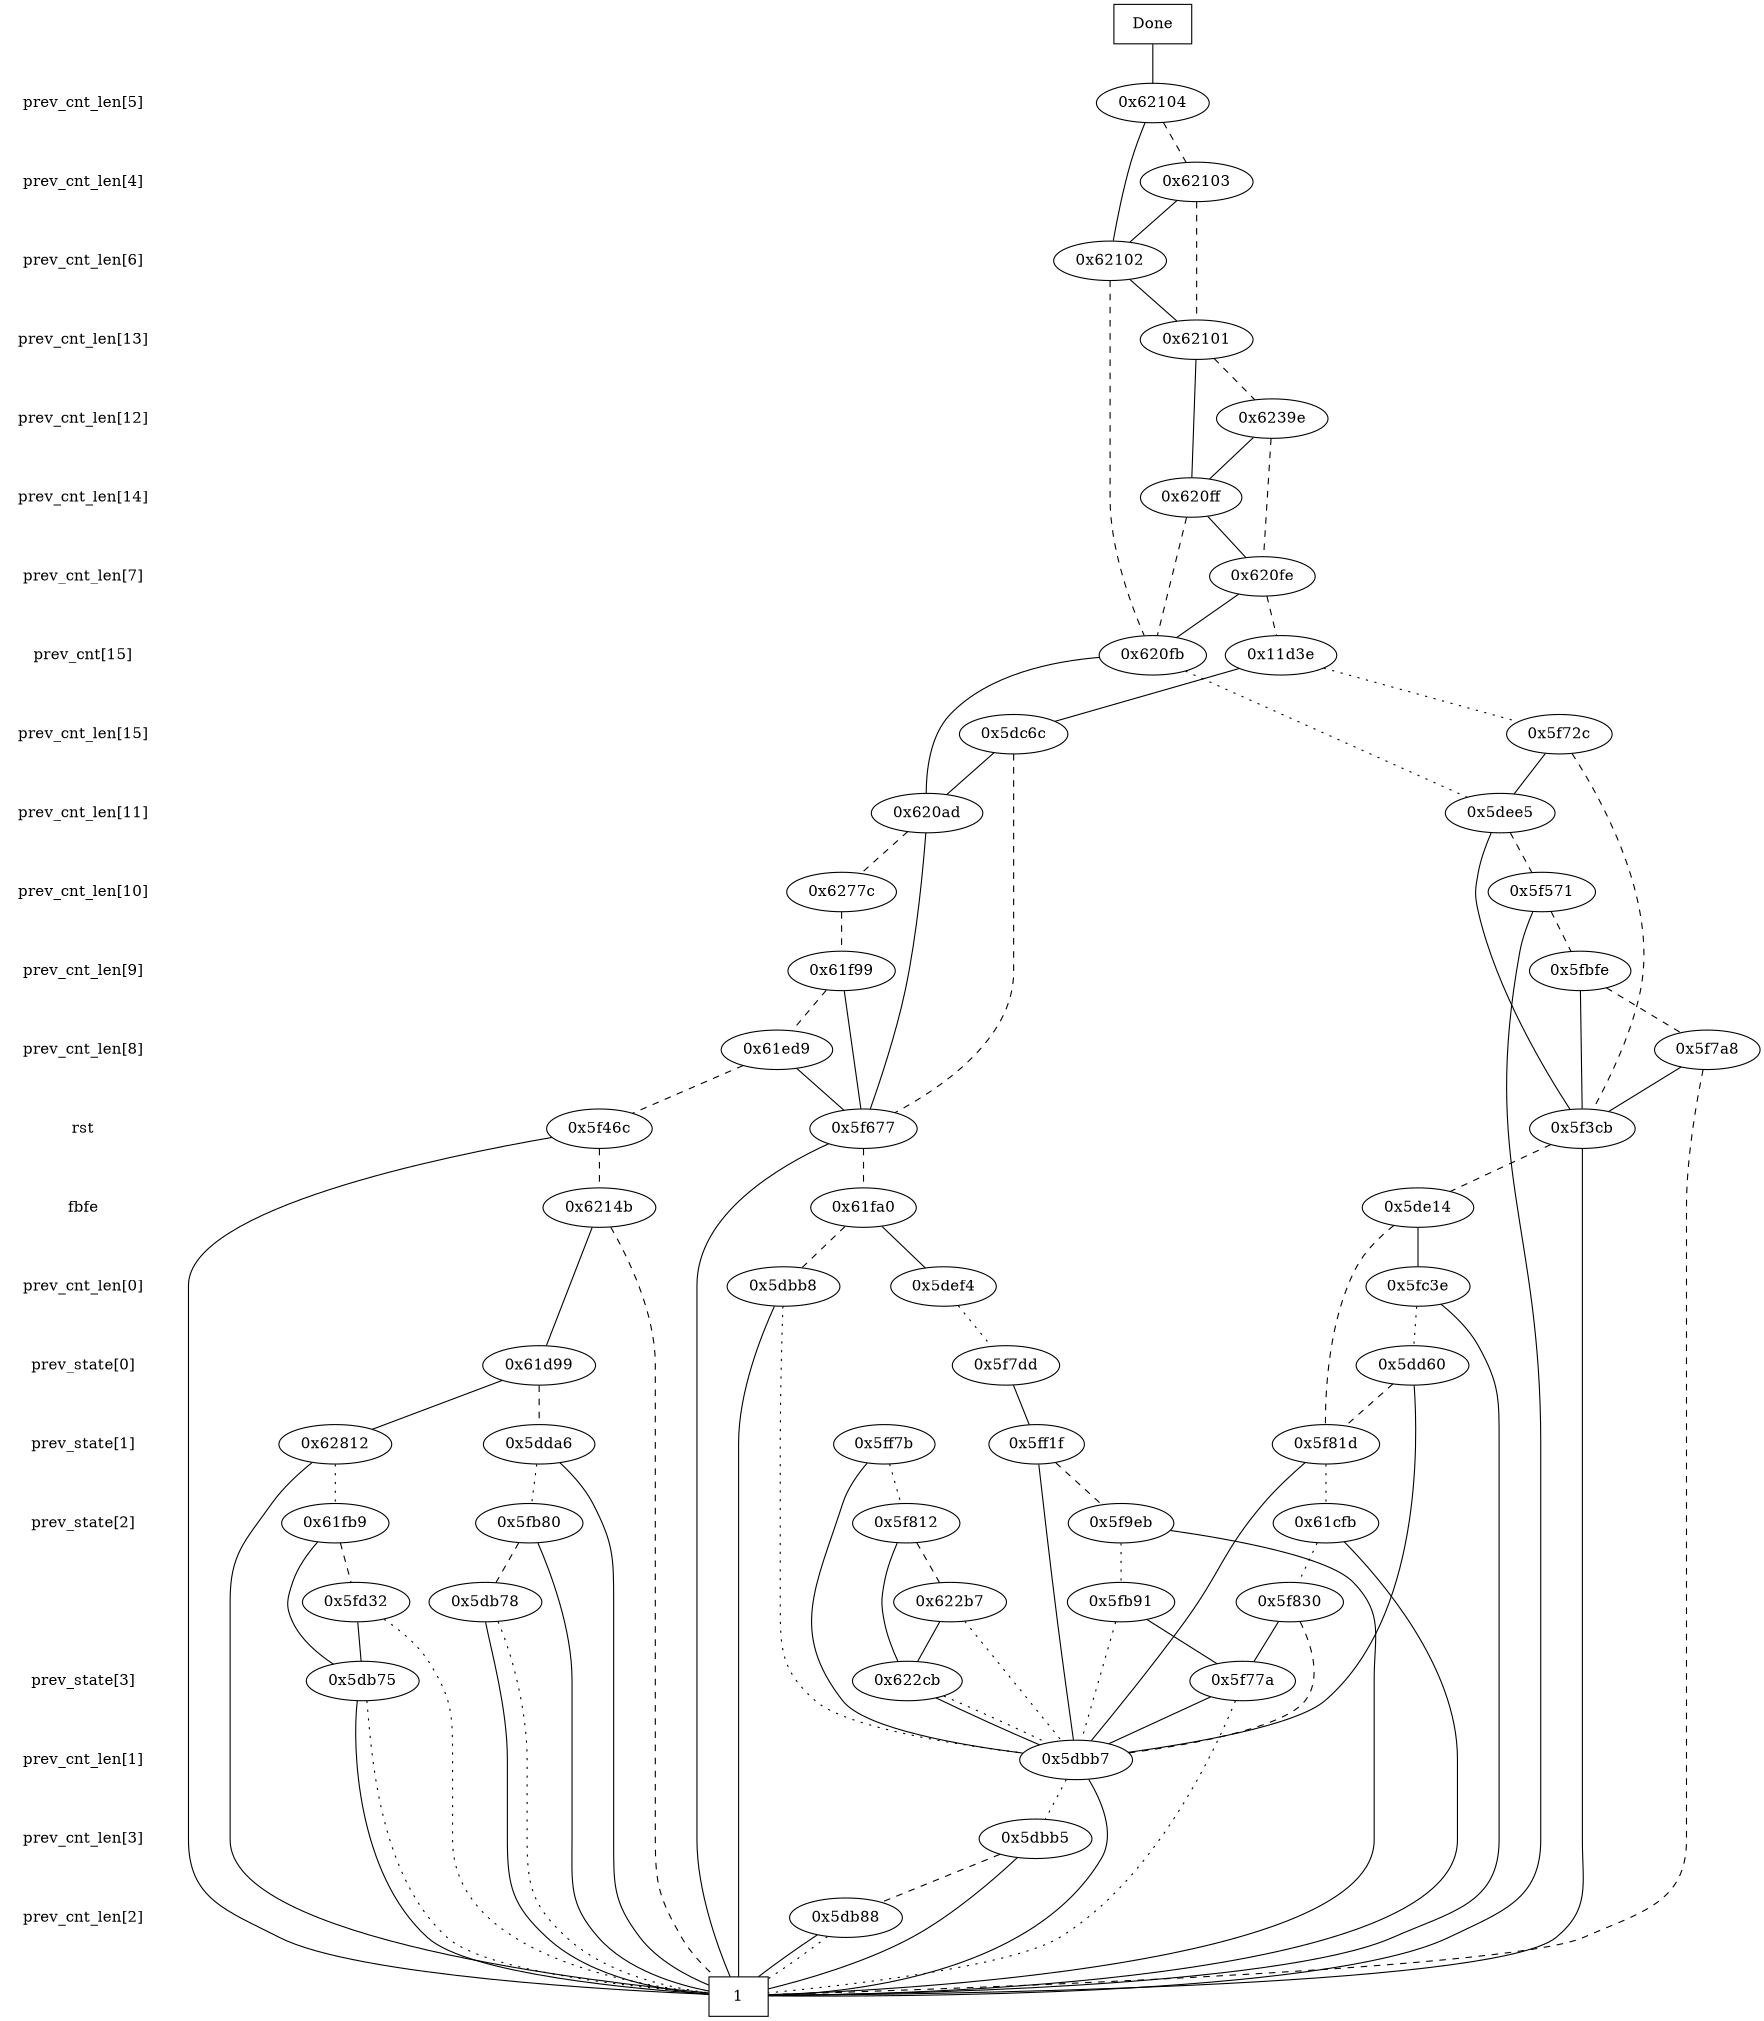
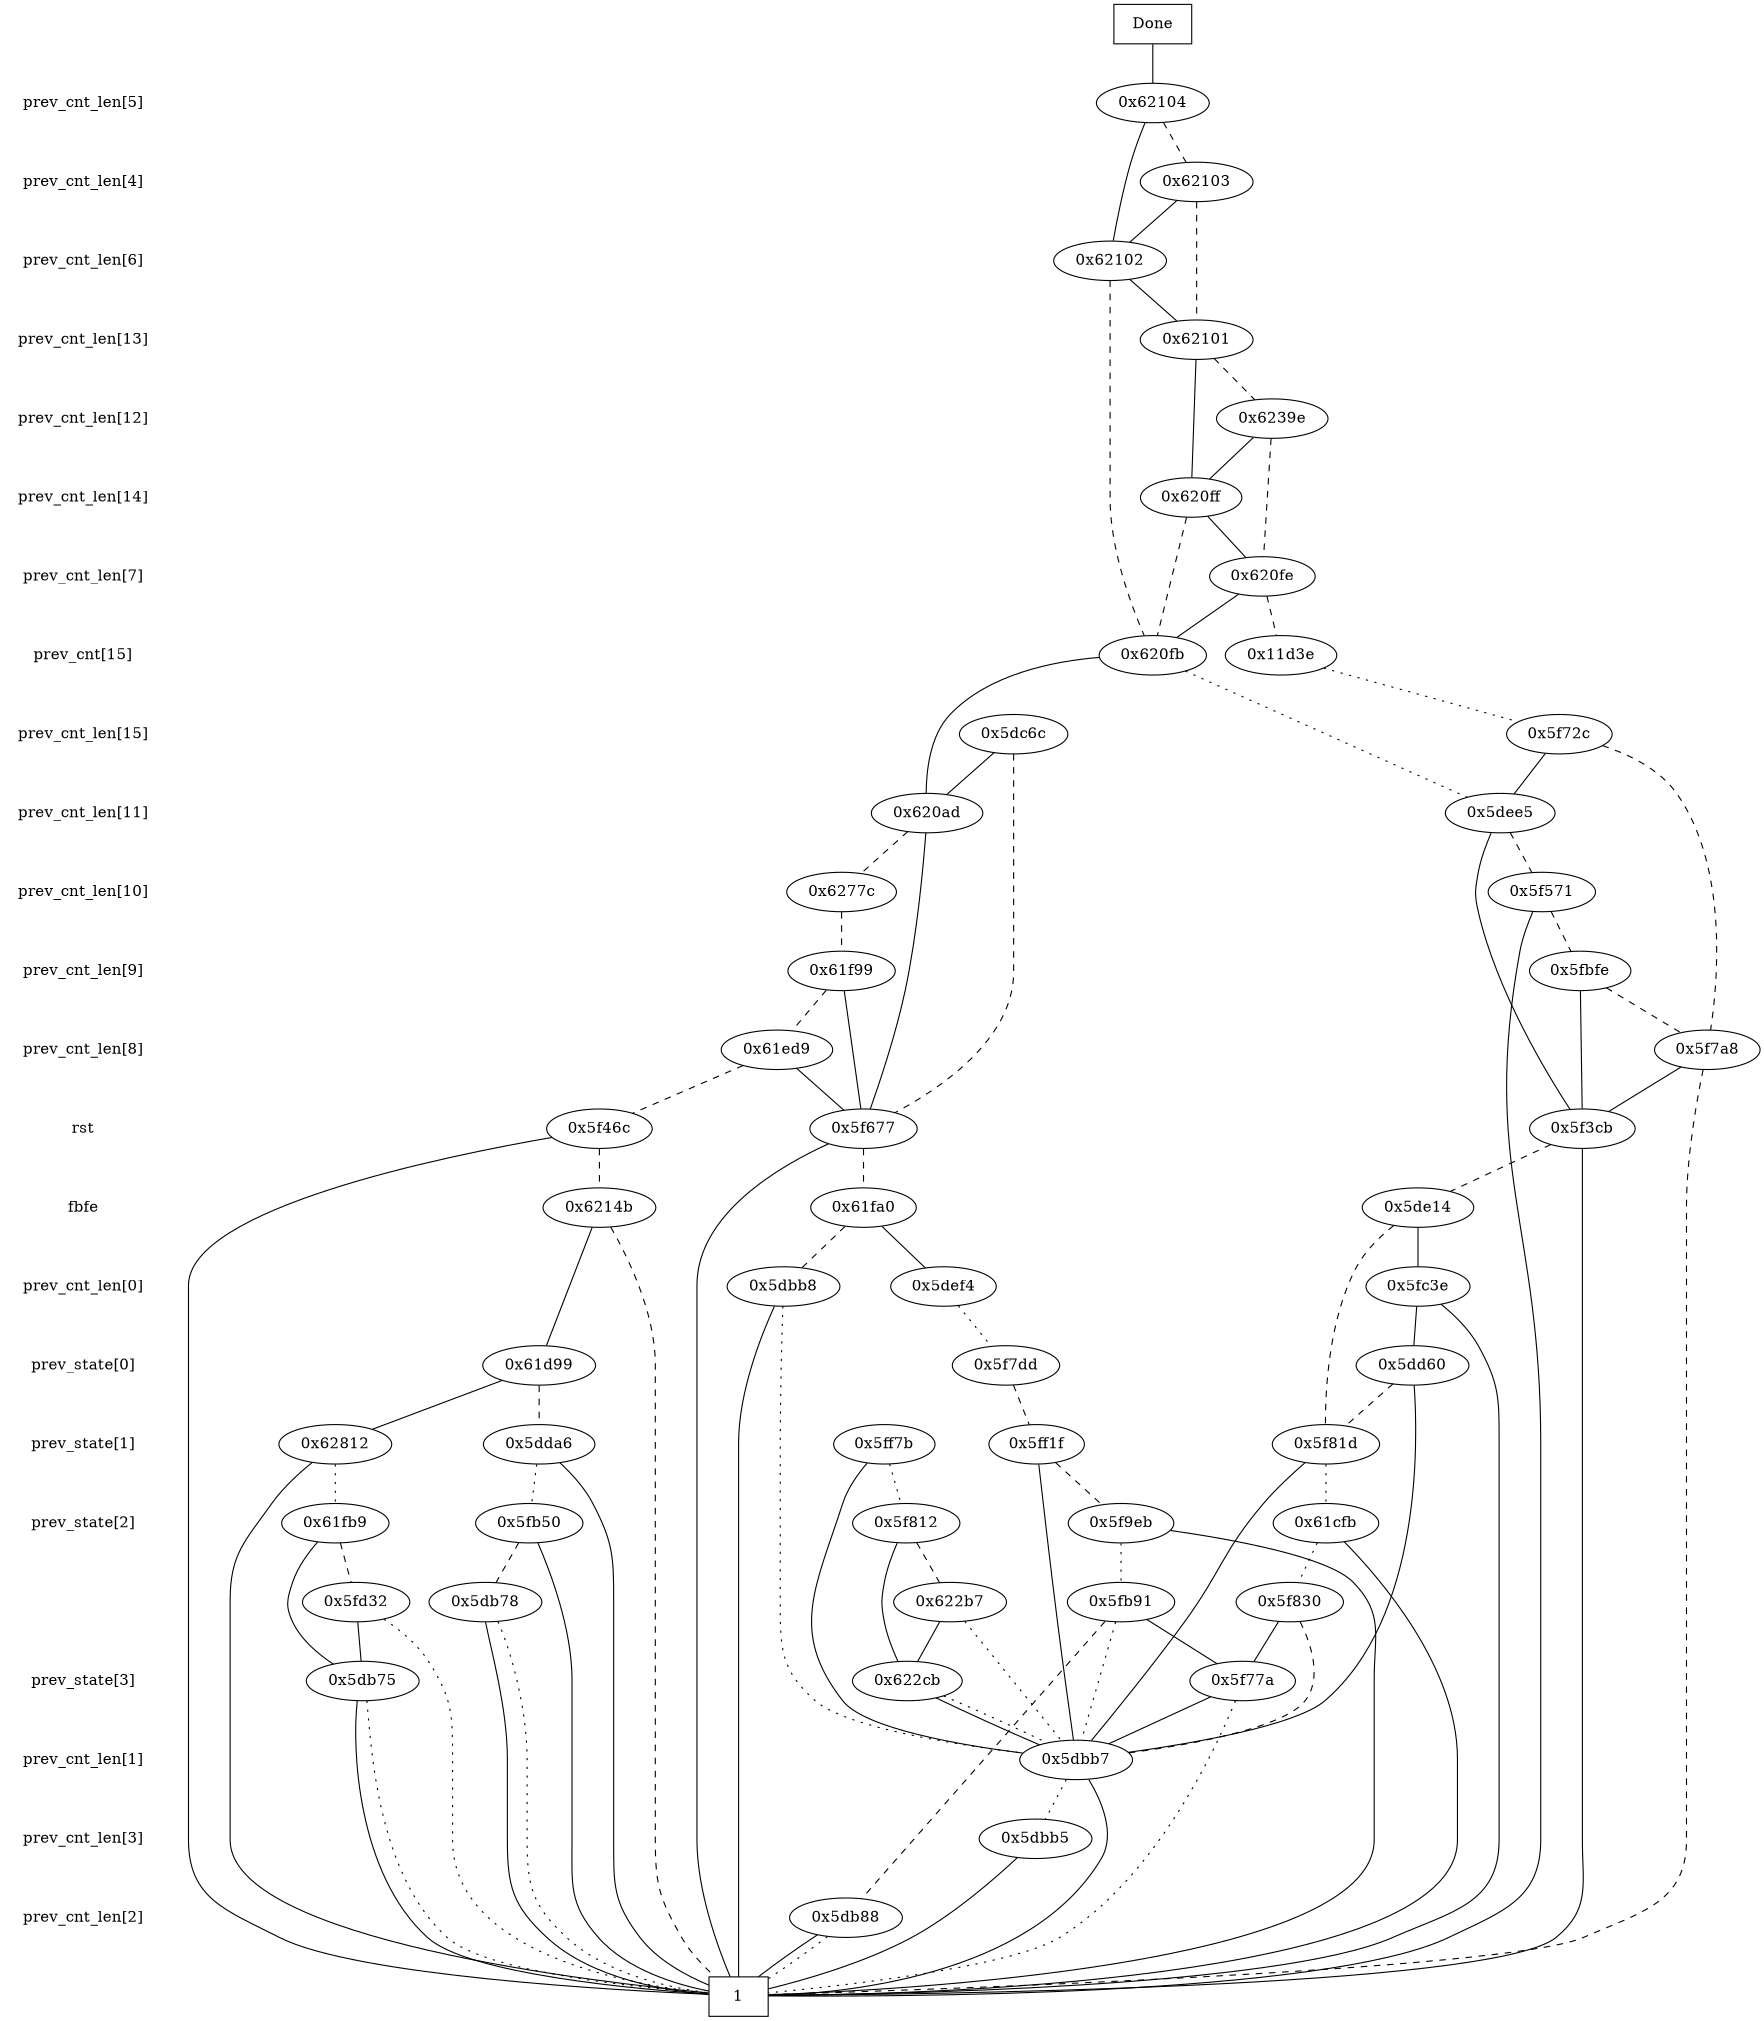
(1147, 695) -> none
(1642, 929) -> (1707, 864)
(1415, 1326) -> (1415, 1326)
(1021, 1405) -> (1021, 1405)
(529, 1523) -> (529, 1523)
(941, 1878) -> (983, 1760)
